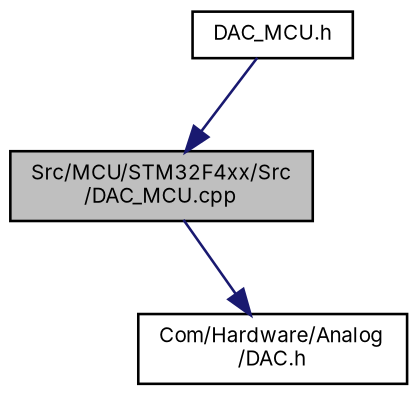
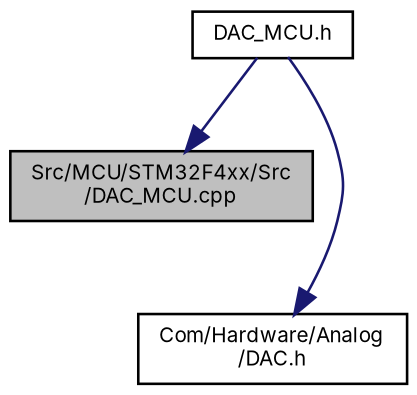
(210, 257) -> (342, 172)
